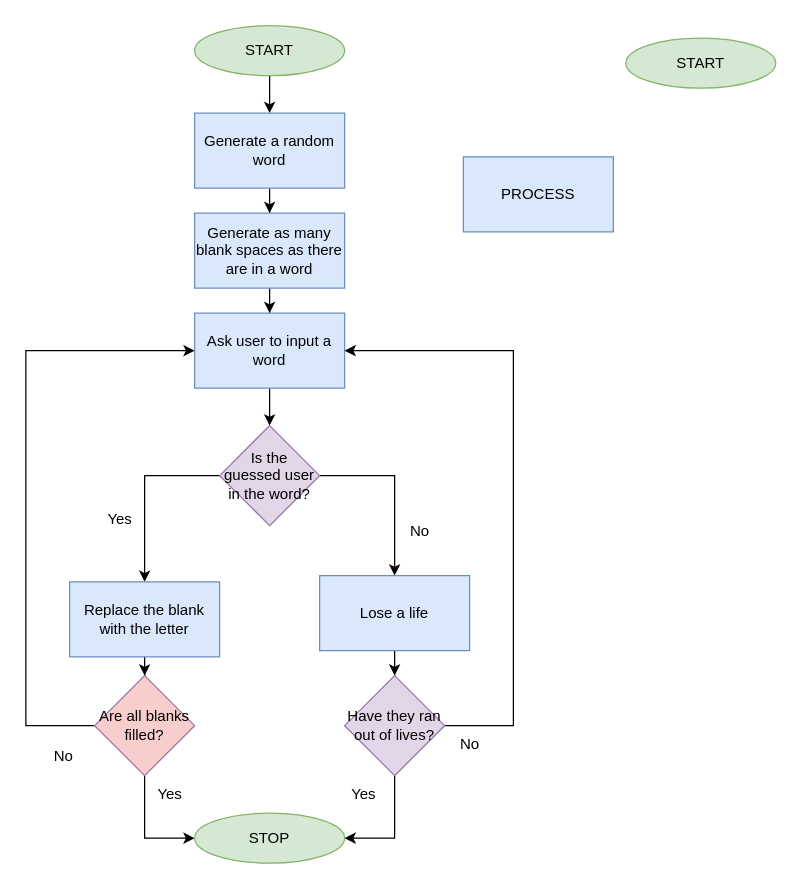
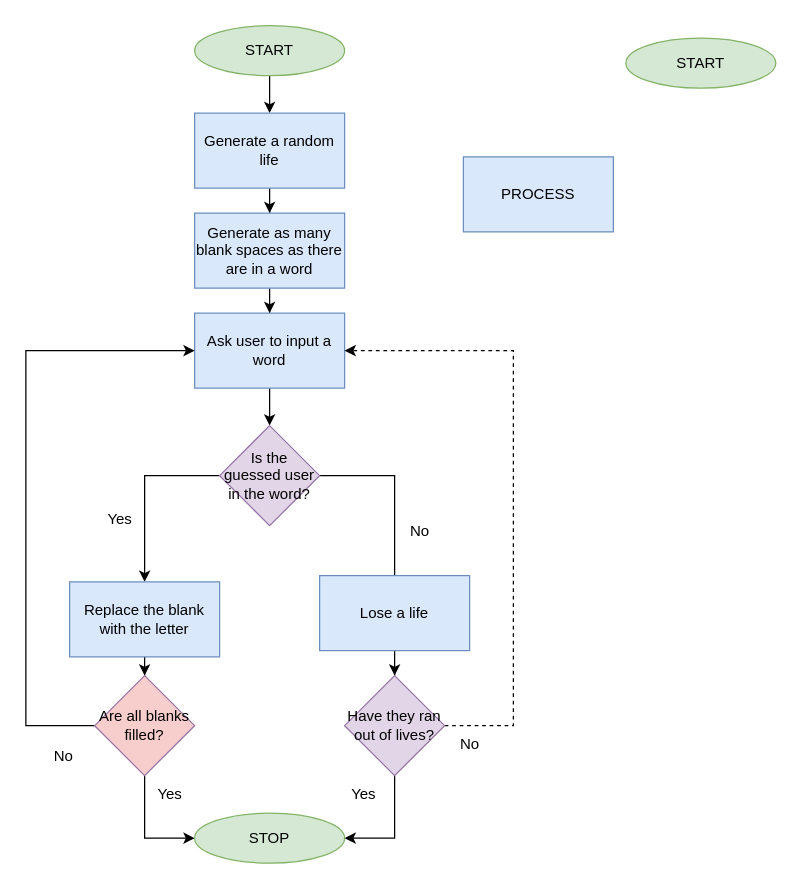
(269, 151) -> (269, 151)
(513, 493) -> (513, 493)
(394, 566) -> (394, 569)
